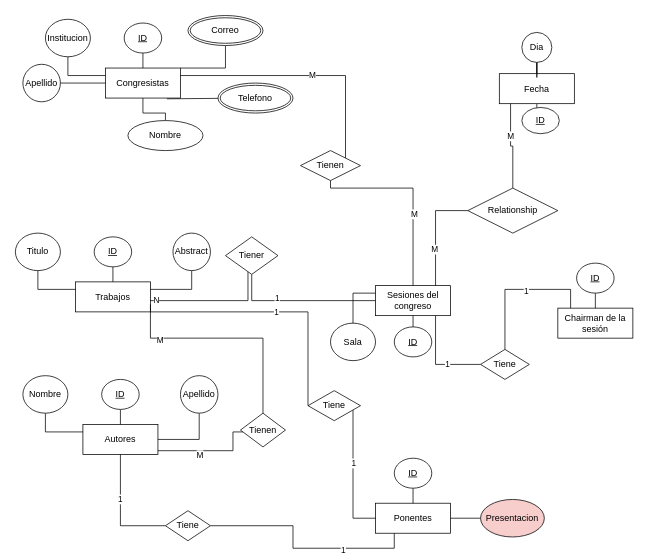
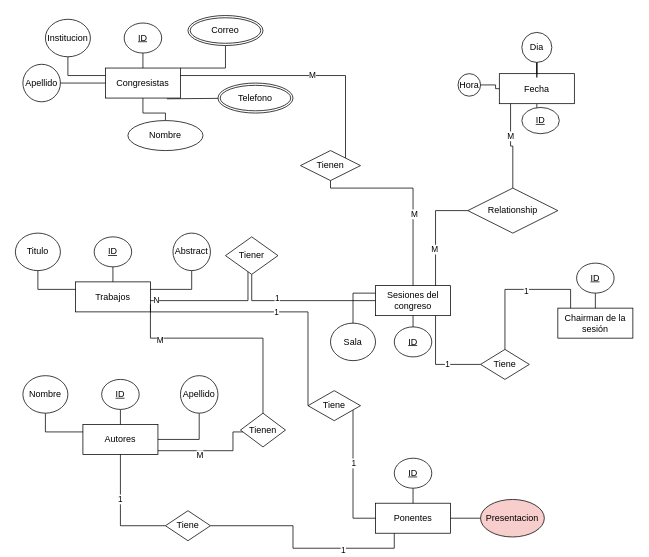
none -> (469, 85)
none -> (490, 85)
